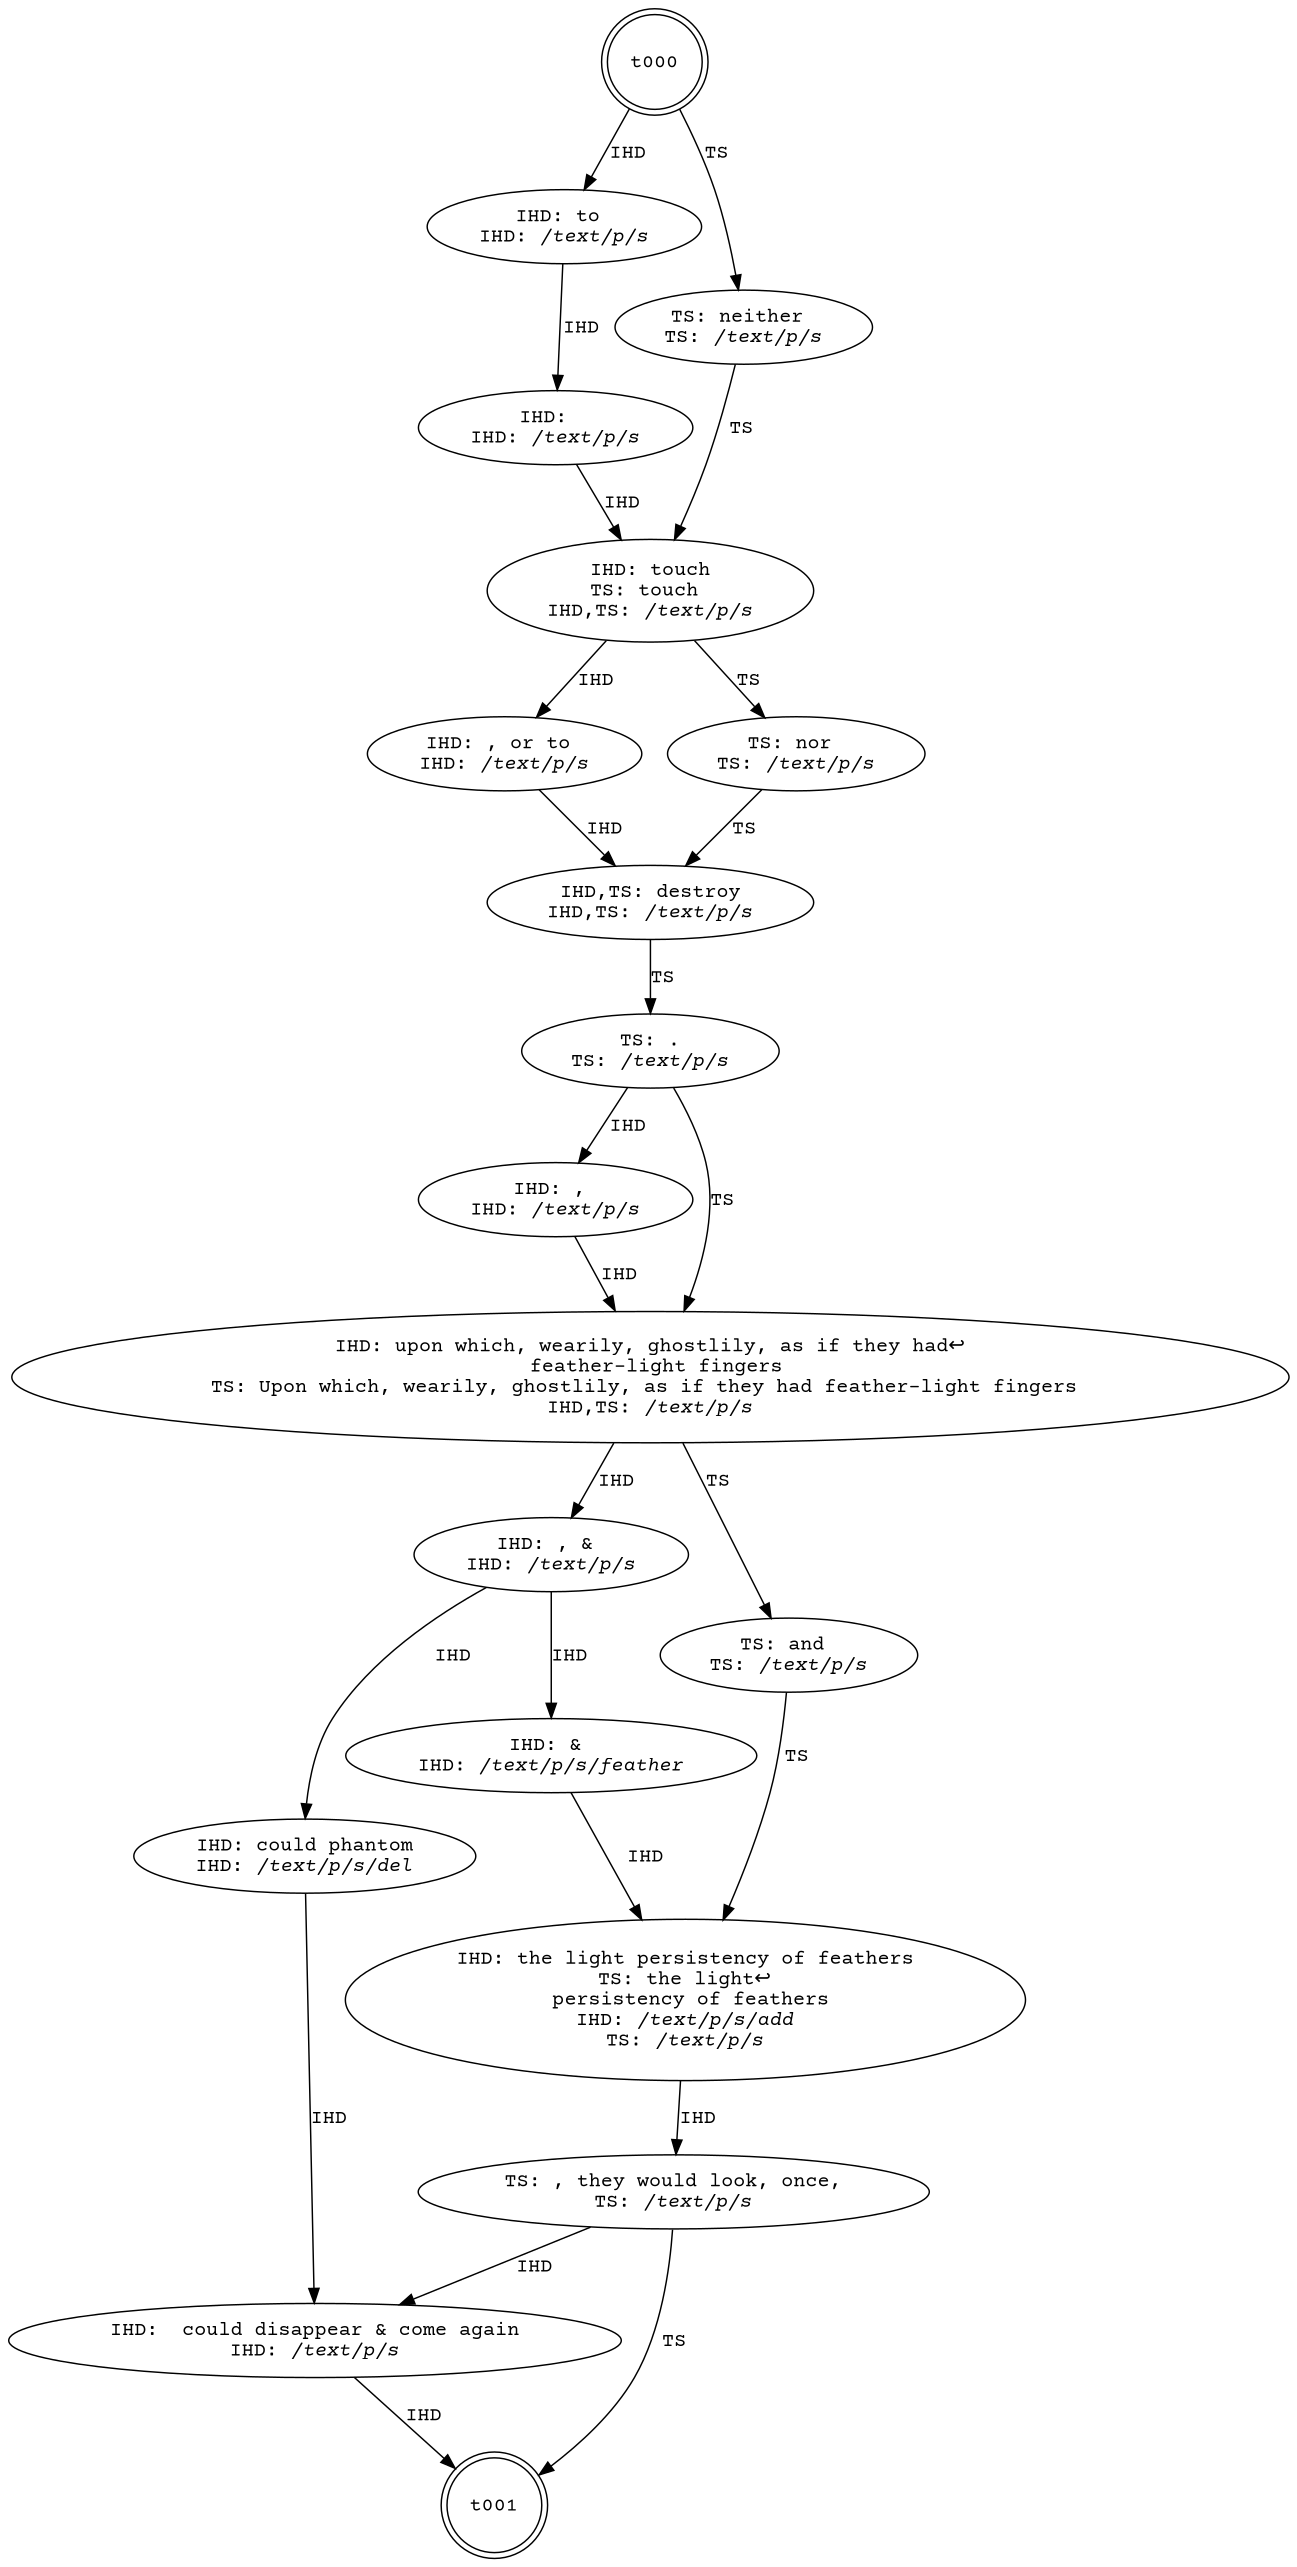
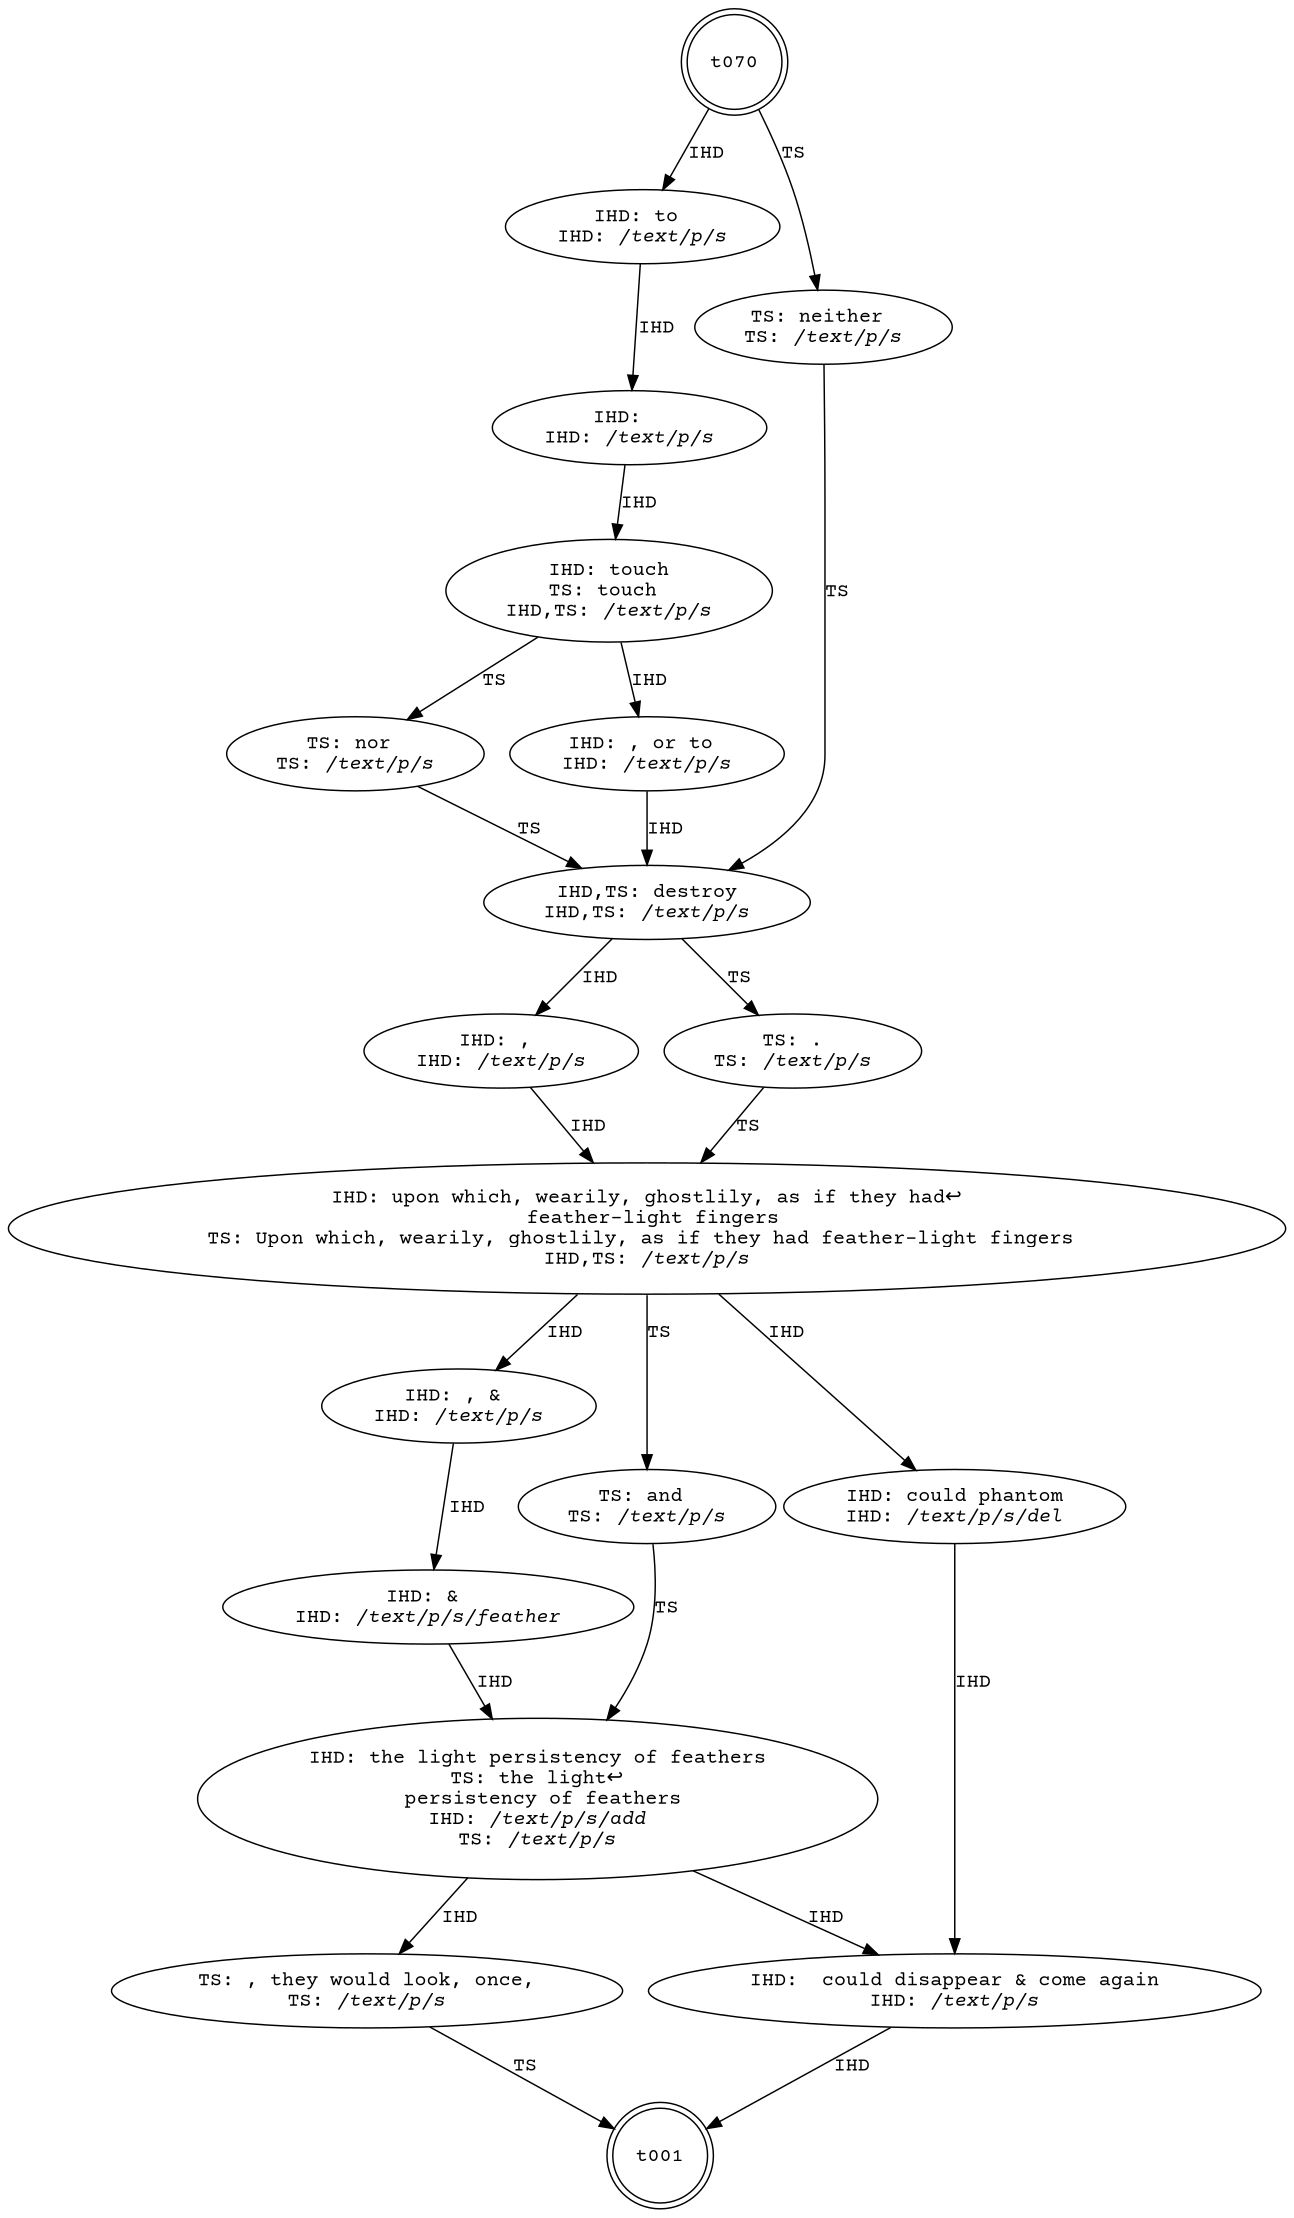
(655, 62) -> (735, 62)
(712, 447) -> (825, 631)
(607, 1119) -> (579, 971)
(368, 1674) -> (812, 1377)
(502, 2263) -> (779, 1910)
